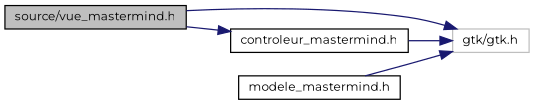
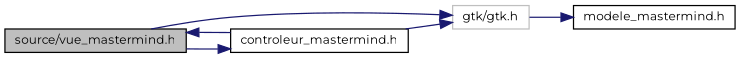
none -> (215, 32)
(403, 66) -> (545, 17)
